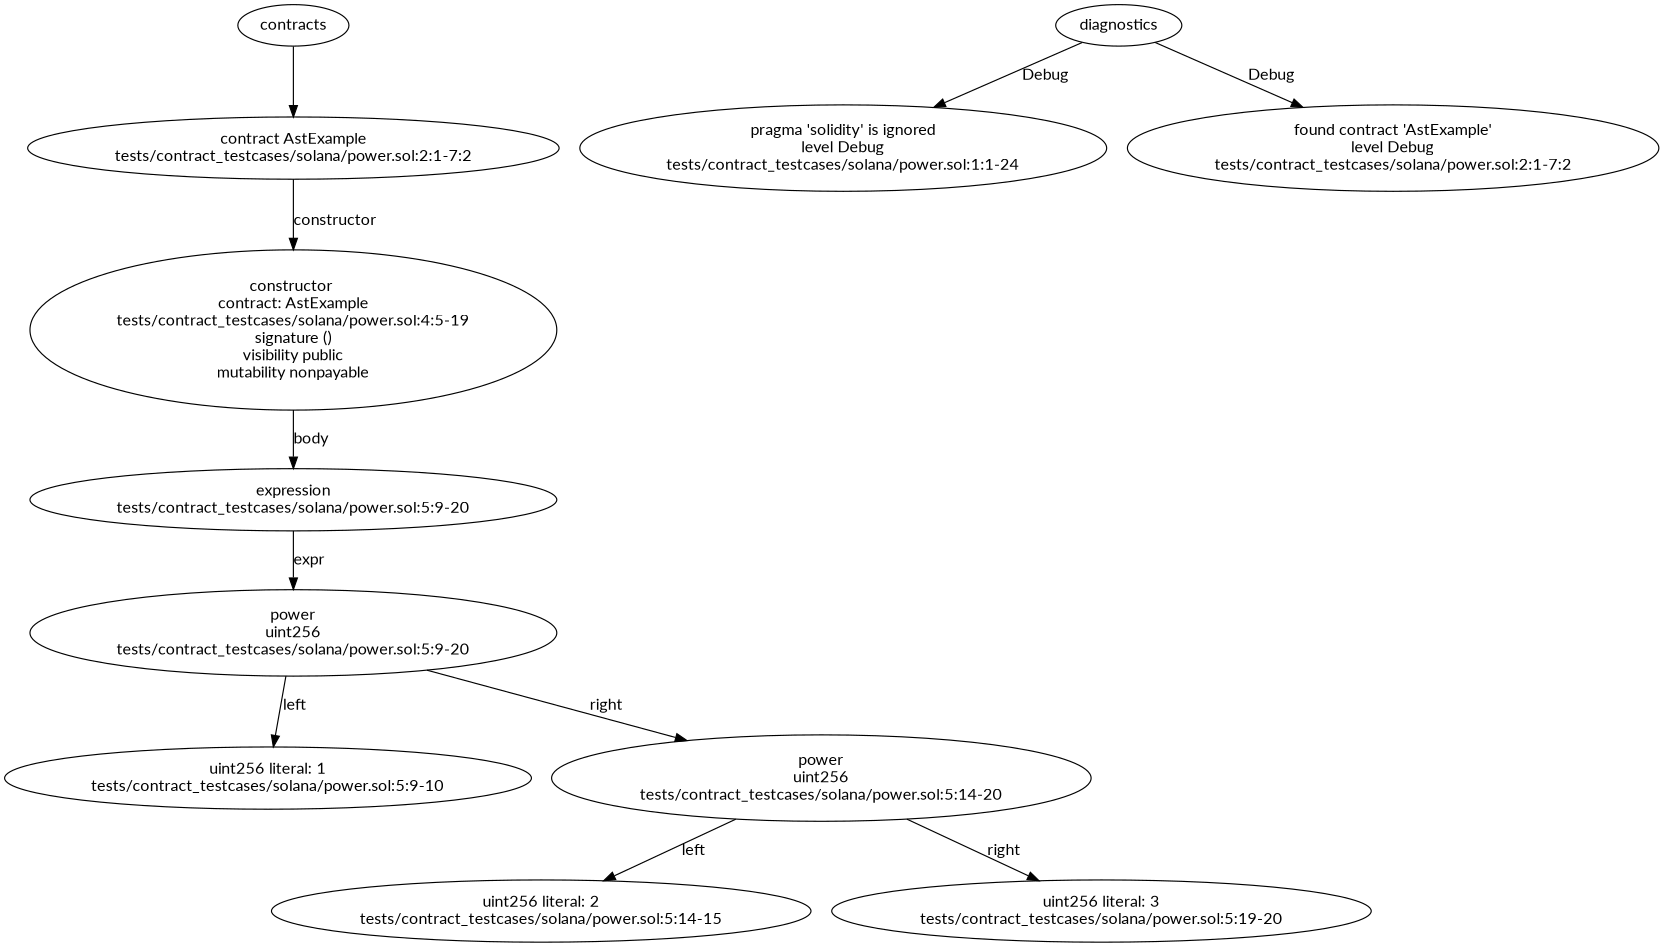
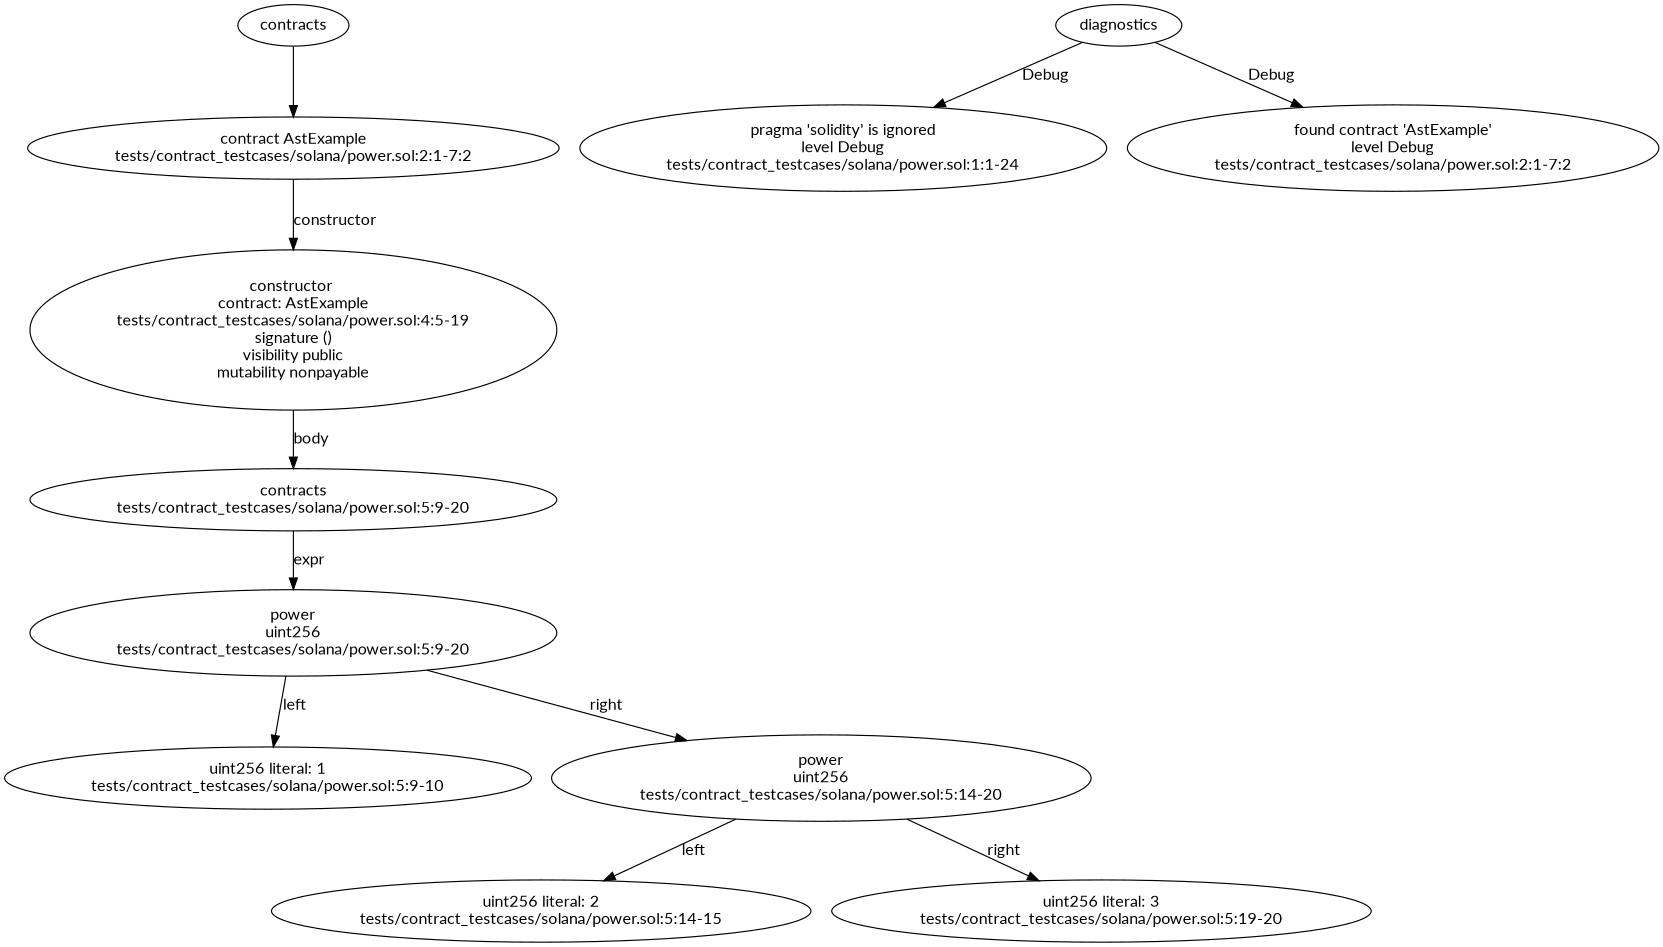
(293, 500) -> (293, 500)
